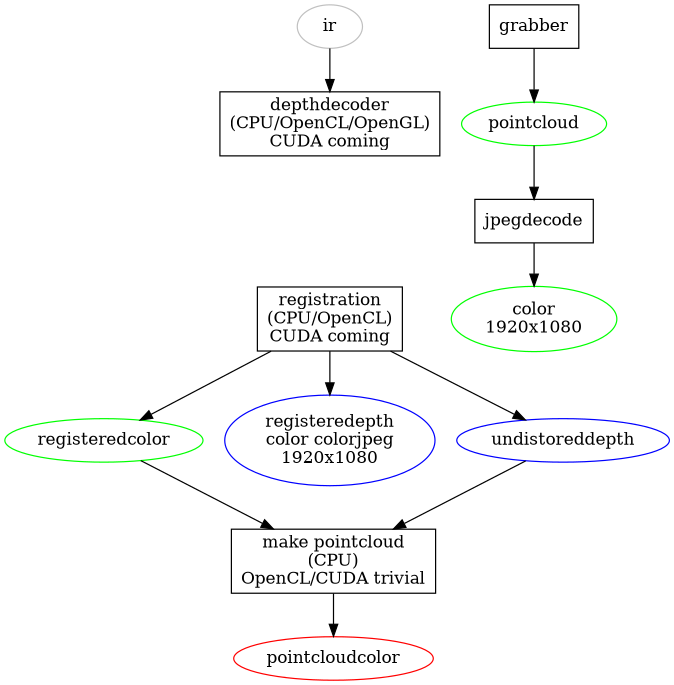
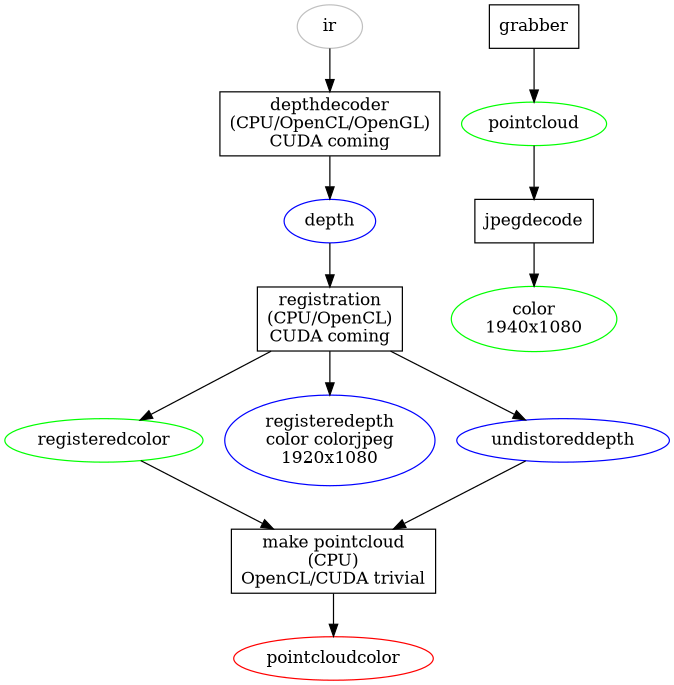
none -> (330, 221)
(534, 319) -> (534, 319)
